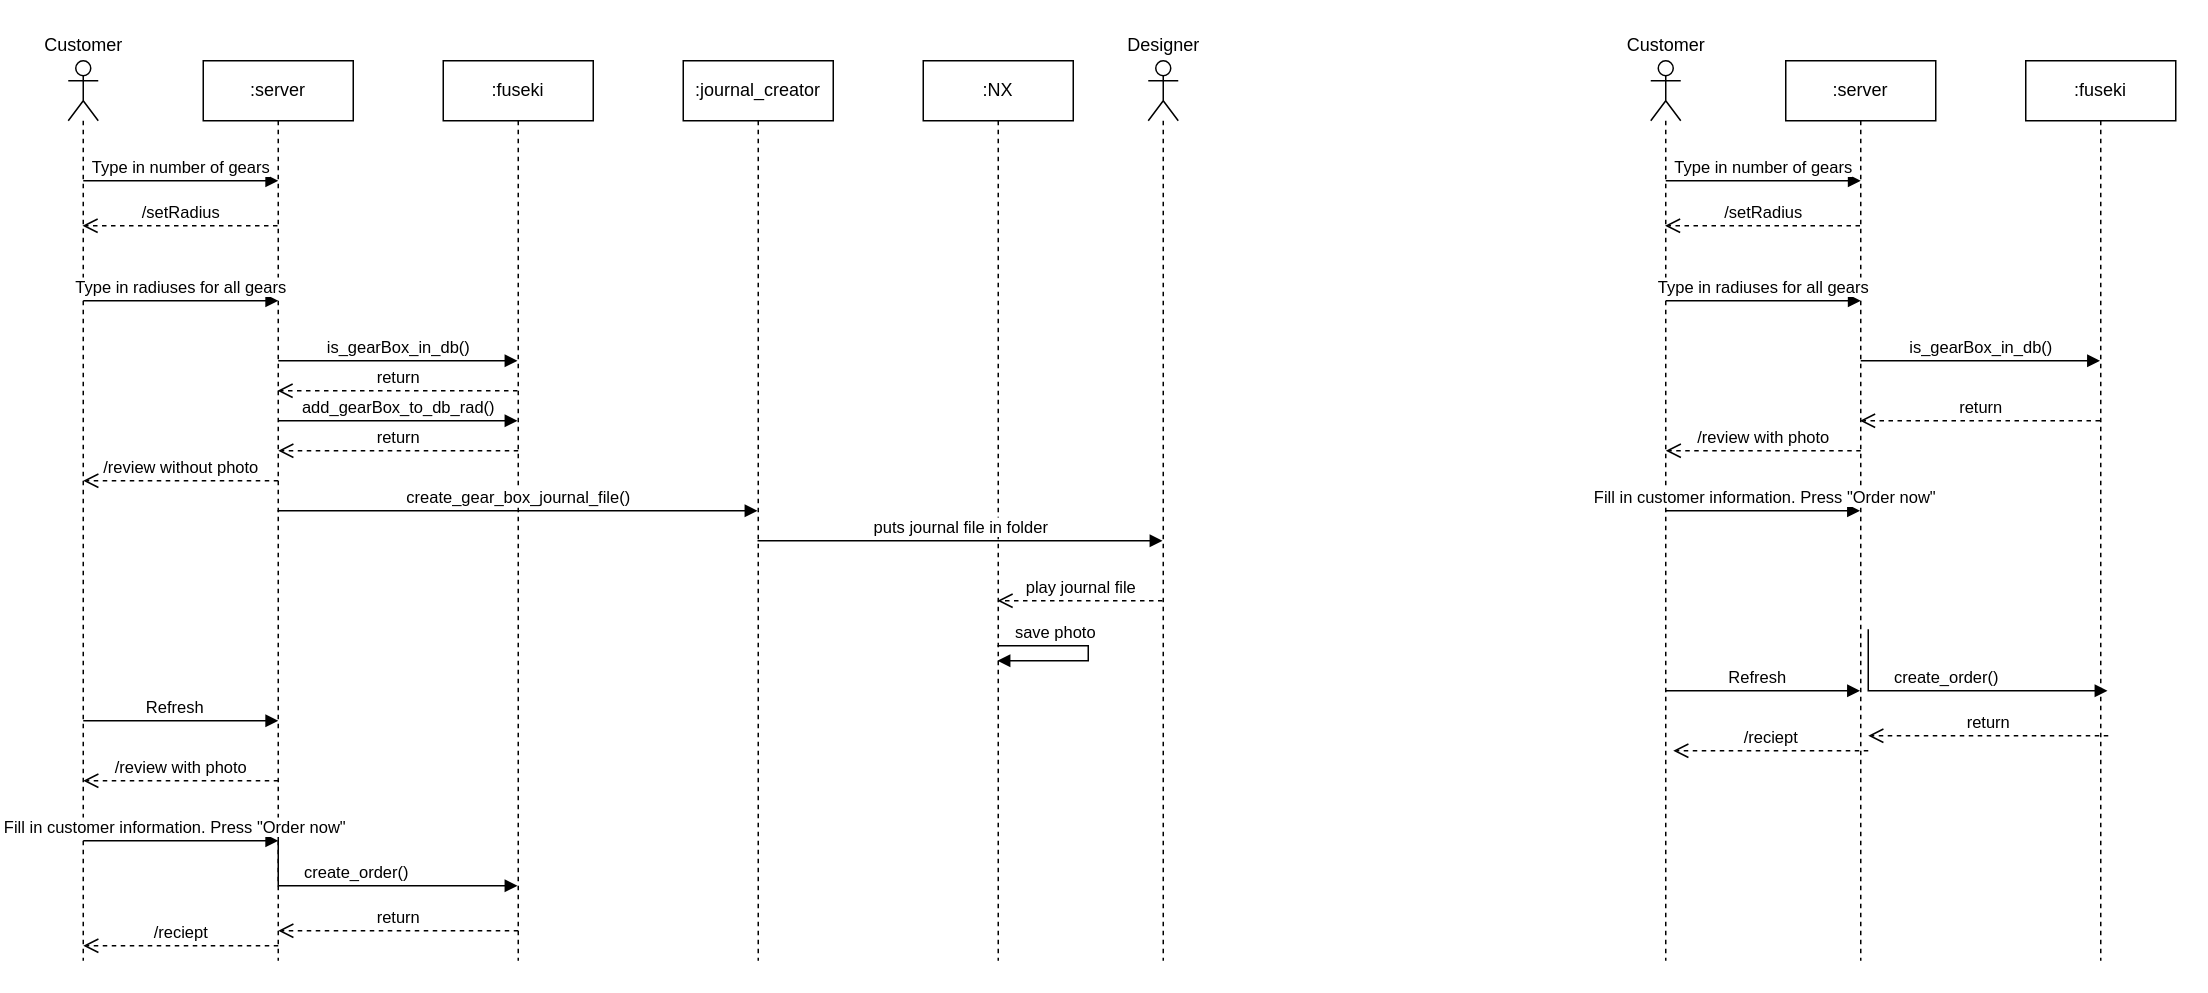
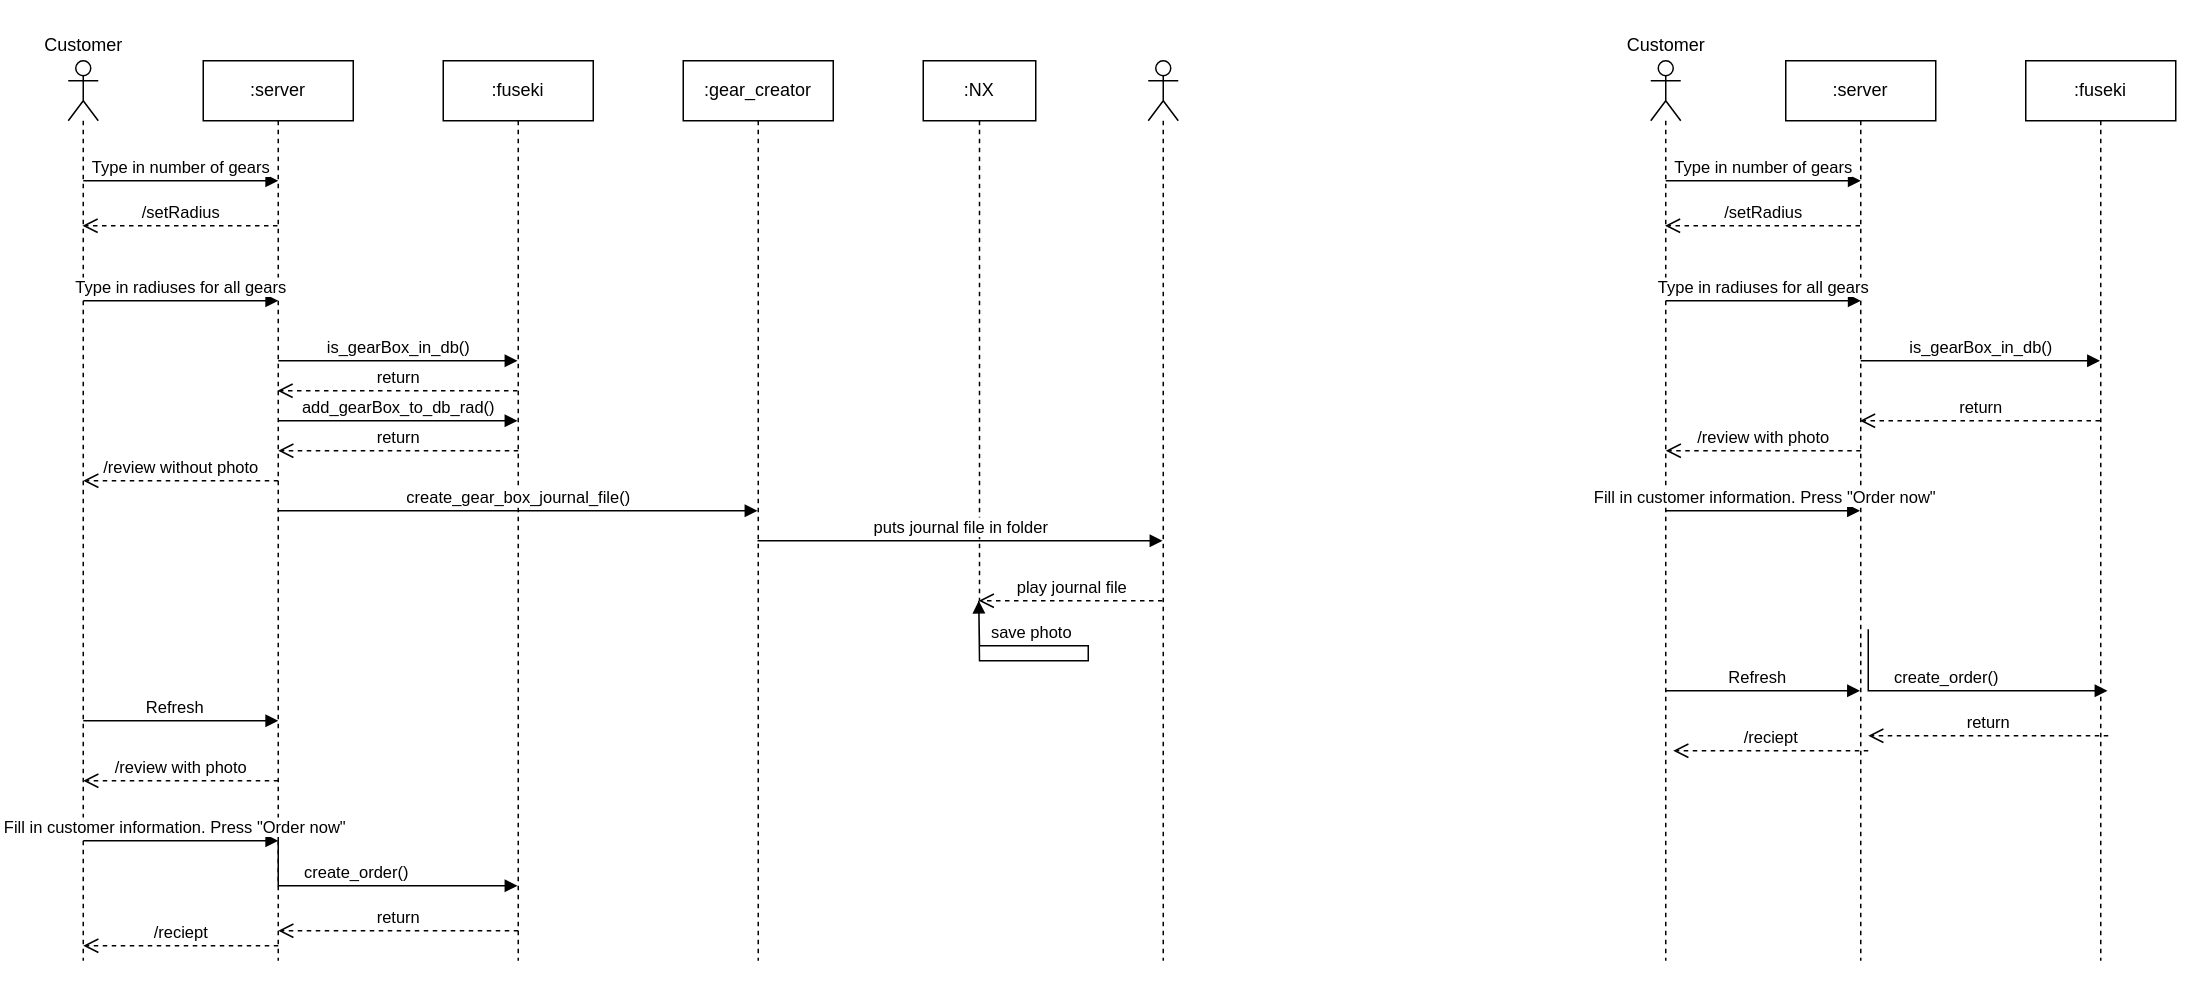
(1163, 46) -> none
(758, 91) -> (758, 91)
(998, 511) -> (980, 331)
